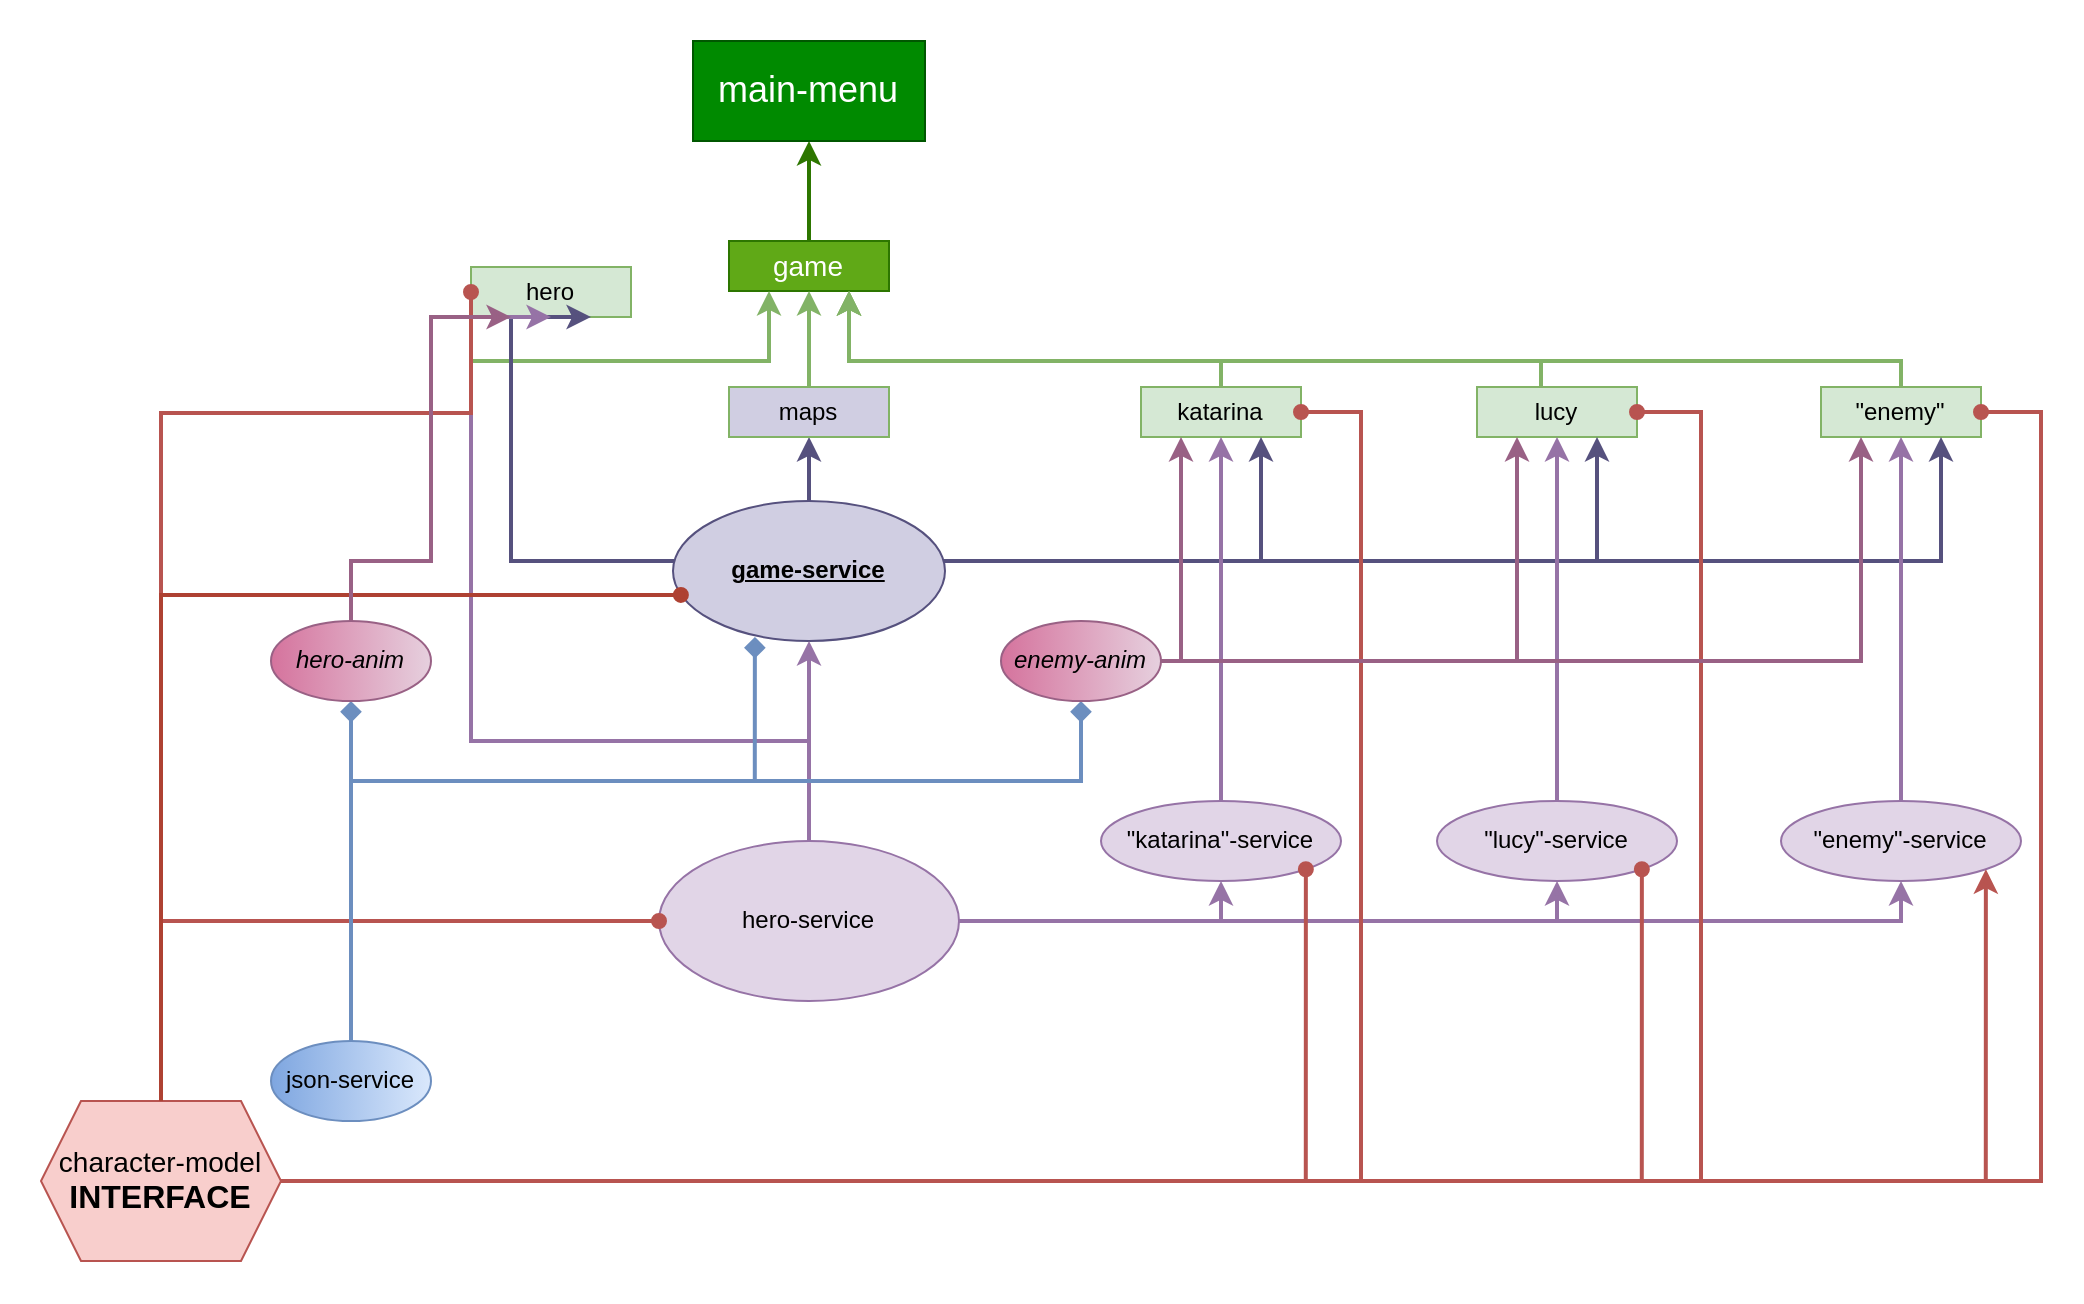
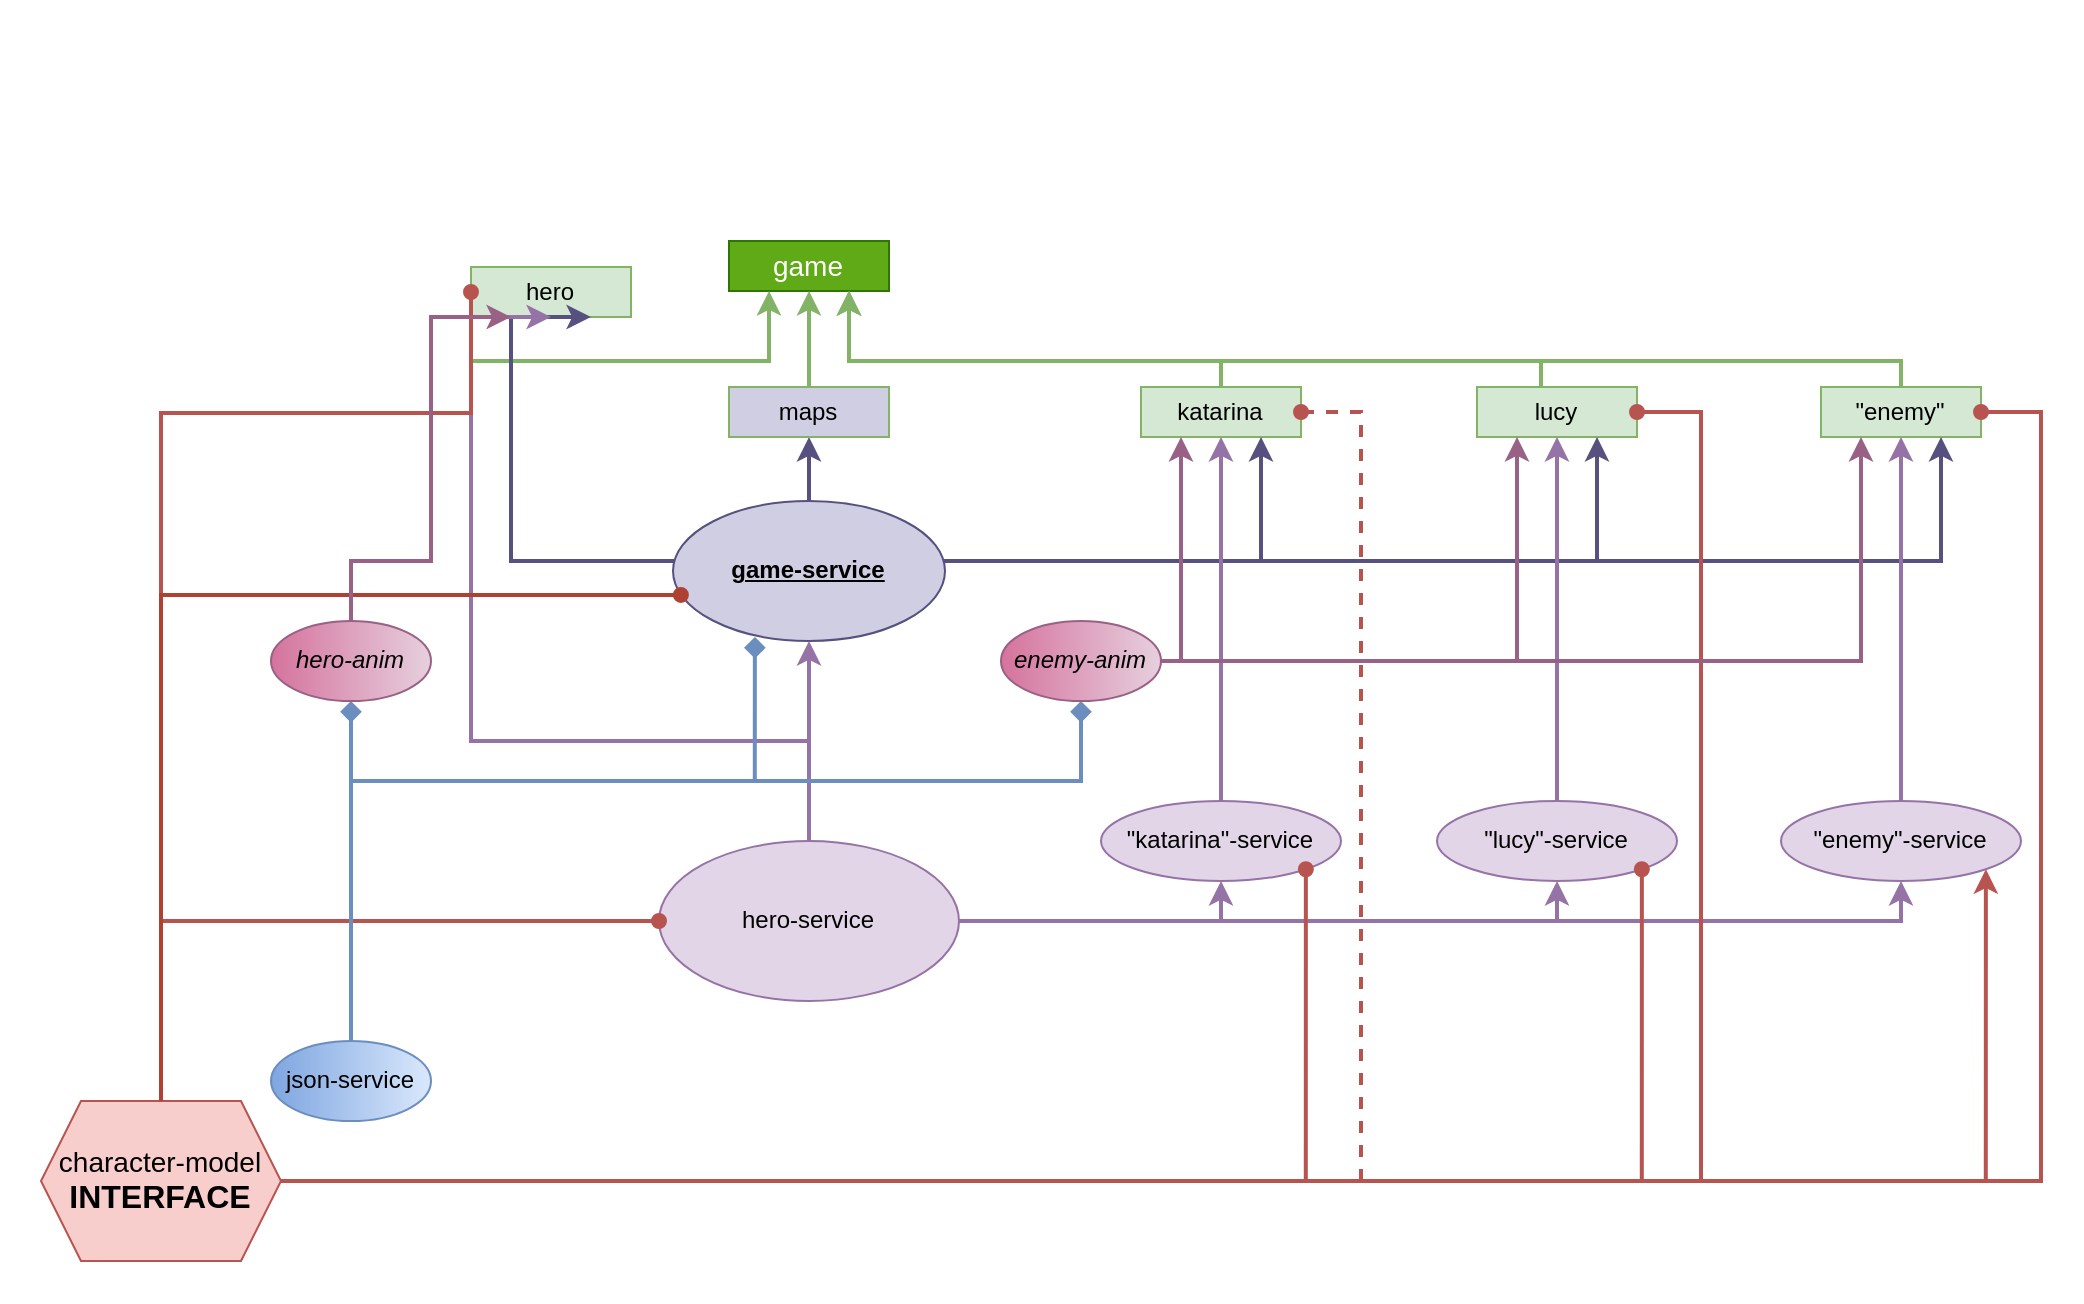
(809, 91) -> none
(809, 200) -> none
(1357, 412) -> (1357, 412)
